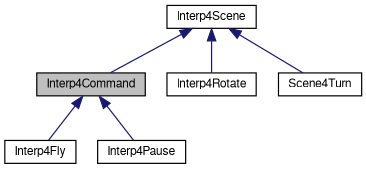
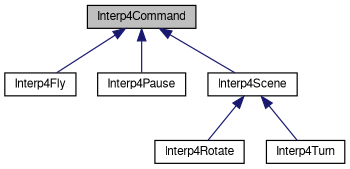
(146, 54) -> (202, 54)
(320, 84) -> (306, 152)
